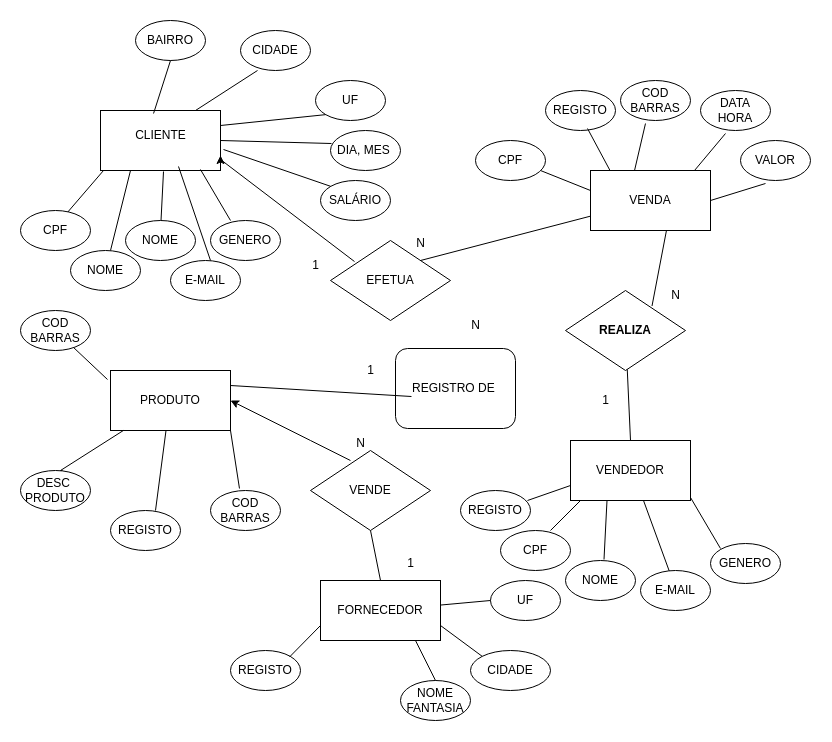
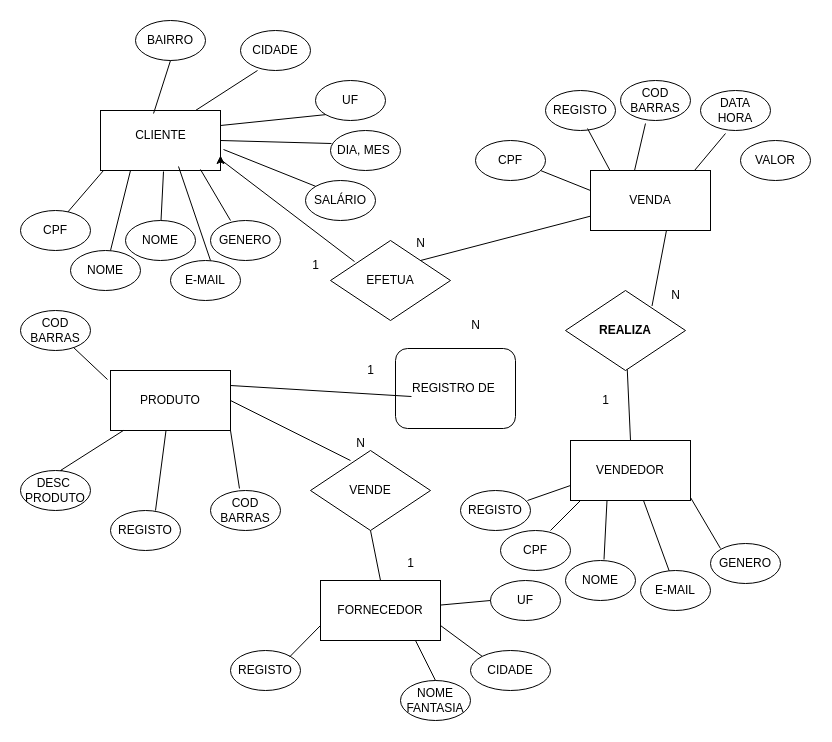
(738, 192) -> none
(356, 201) -> (341, 201)
(237, 404) -> (234, 402)
